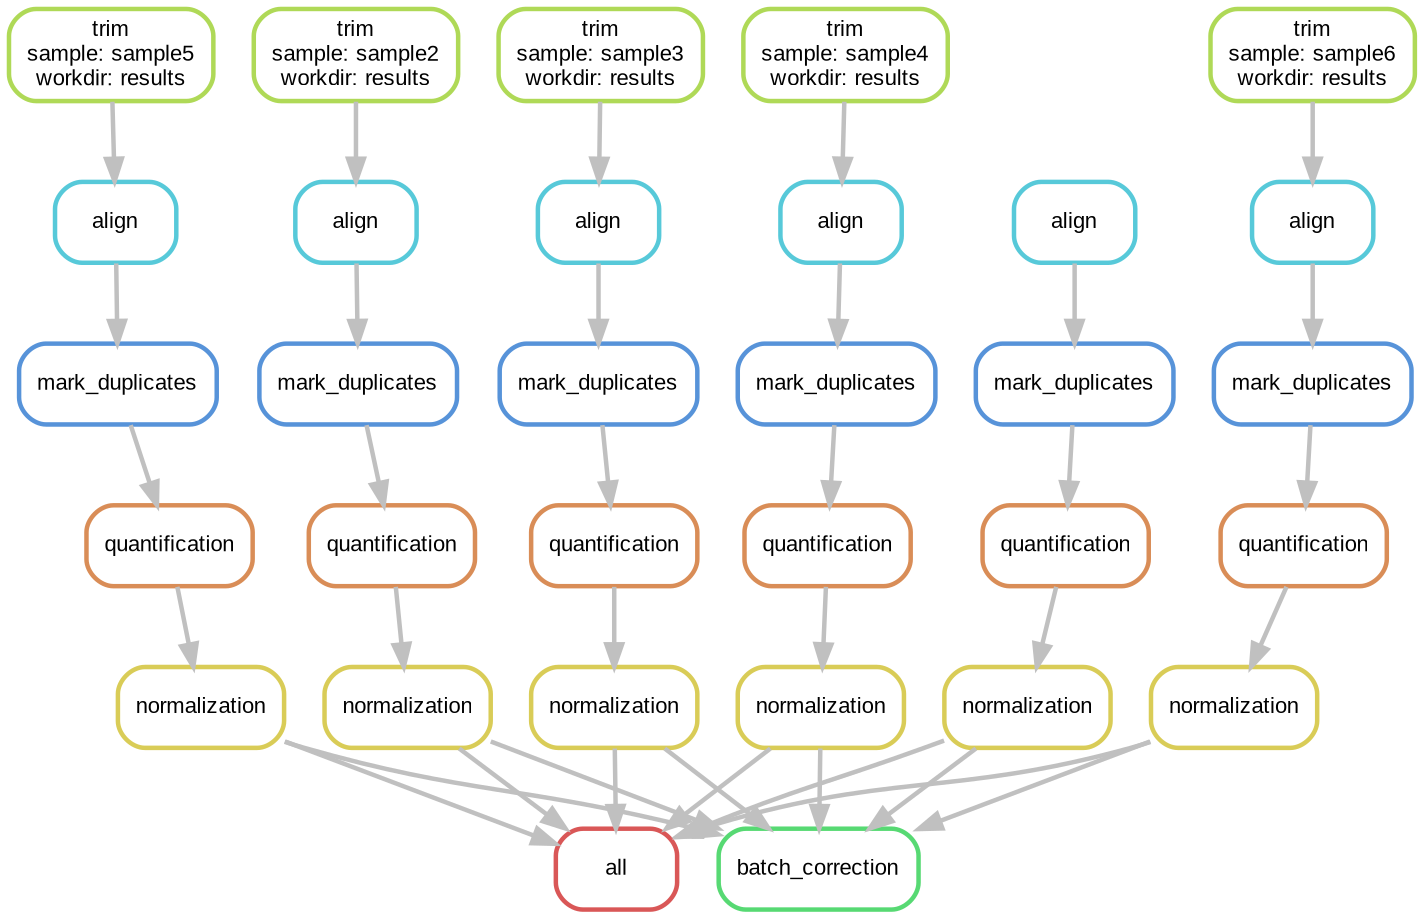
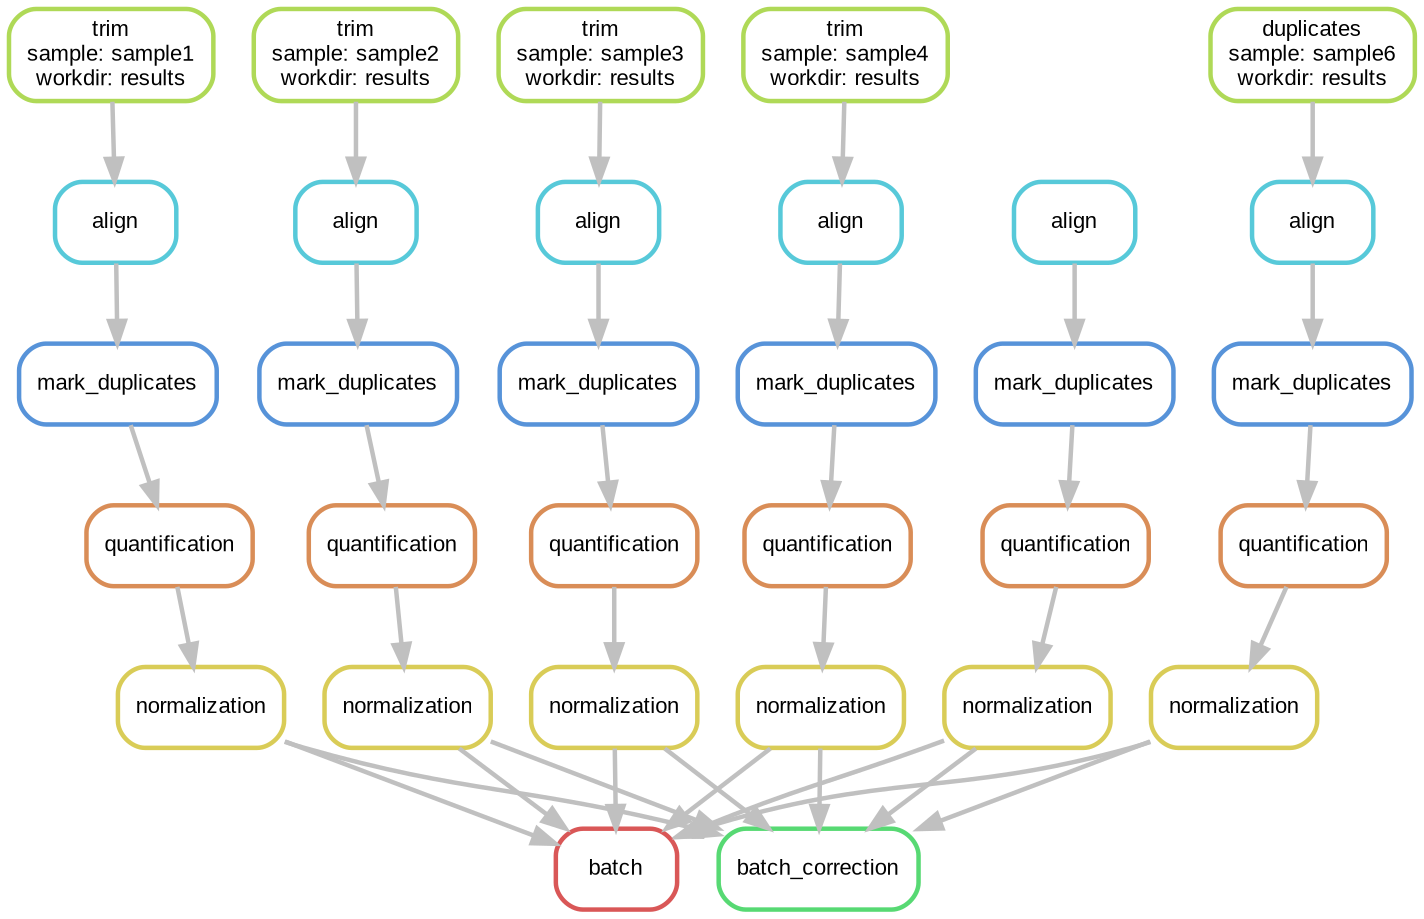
(111, 55) -> (111, 55)
(1313, 55) -> (1313, 55)
(616, 869) -> (616, 869)
